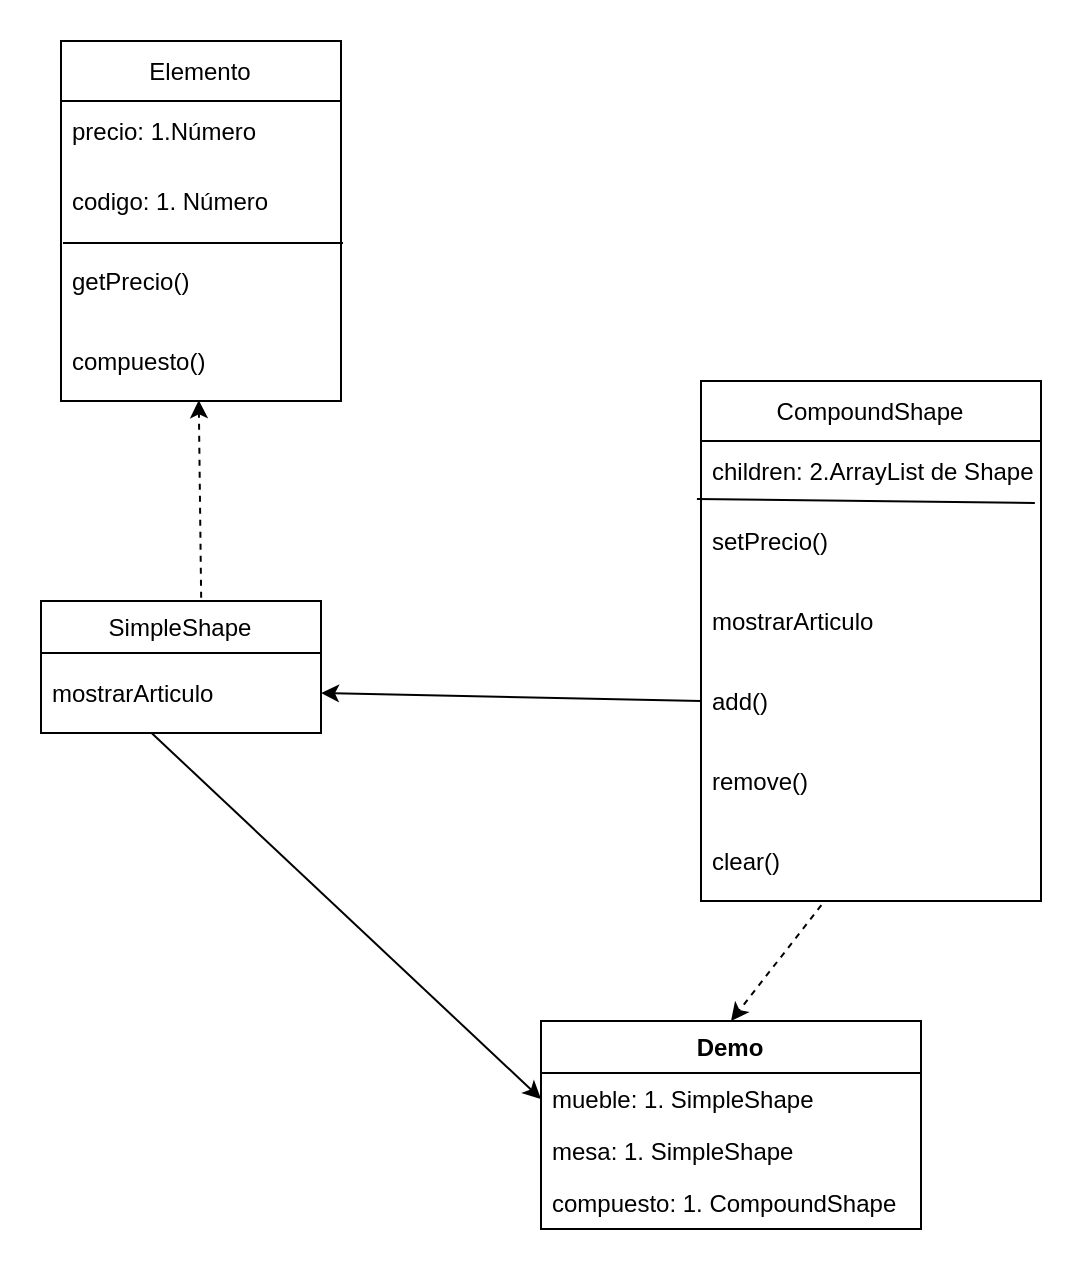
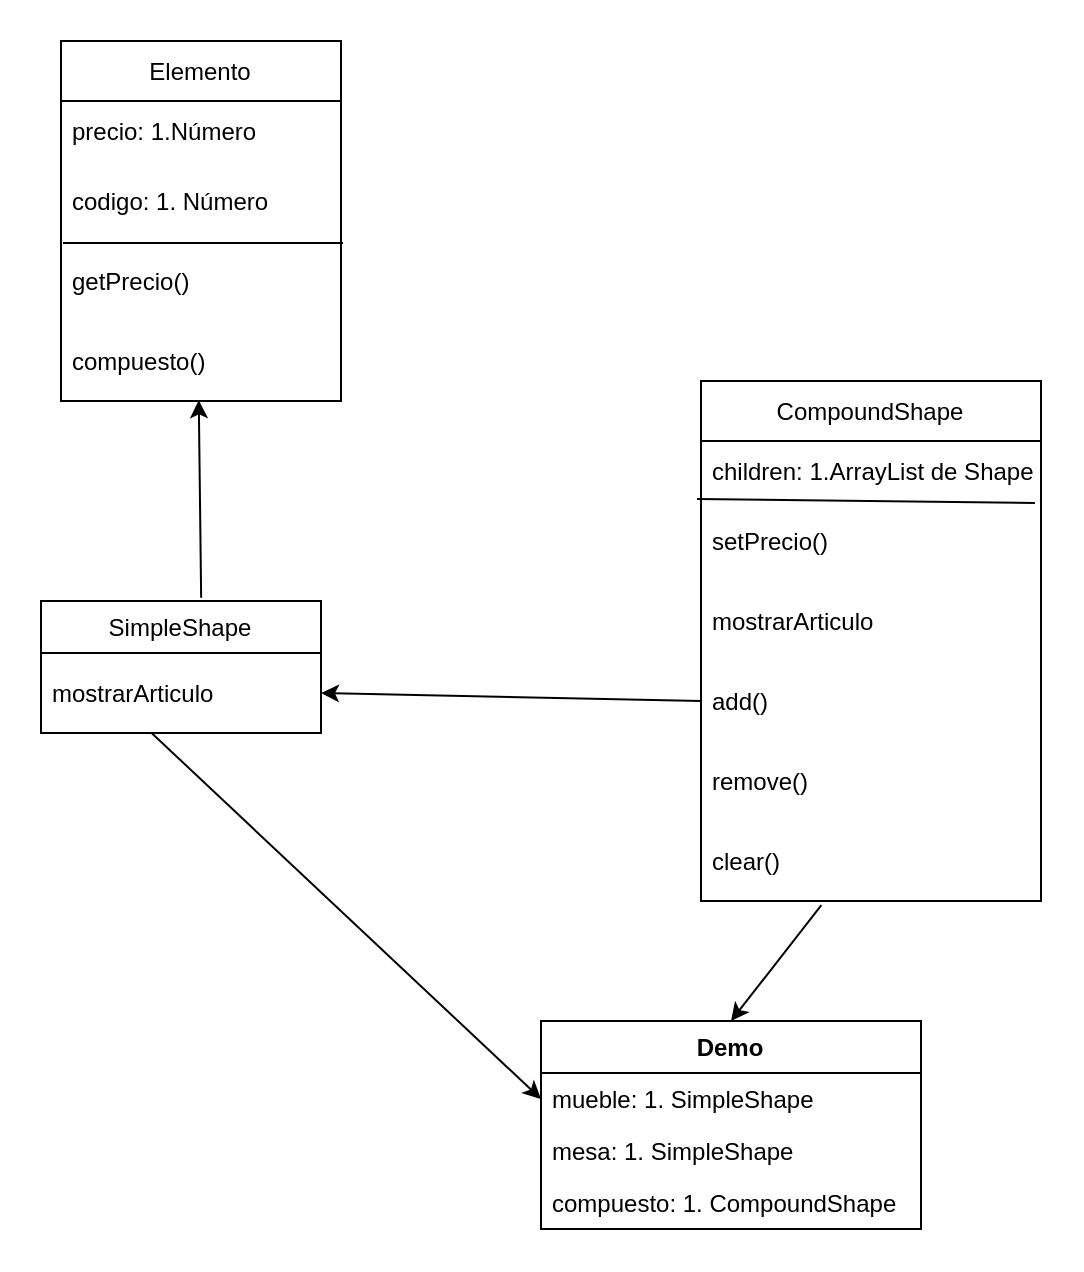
(889, 472) -> (889, 472)
(200, 504) -> (200, 504)
(779, 960) -> (779, 960)
